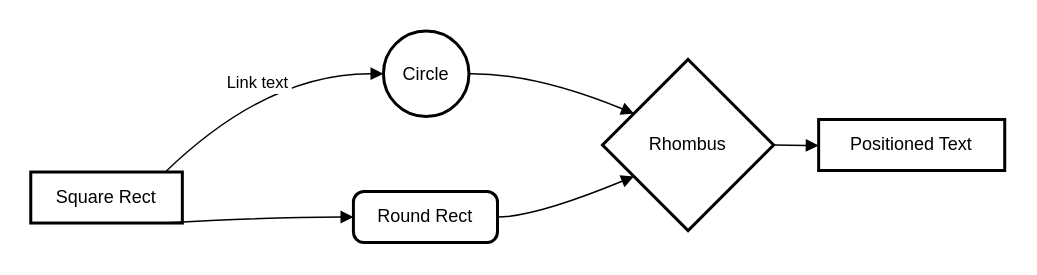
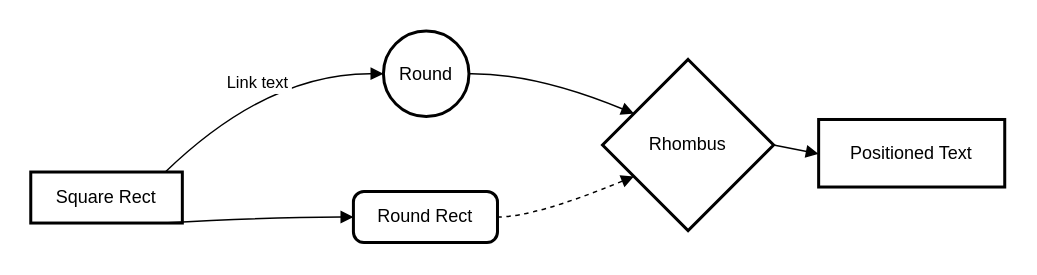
(426, 74) -> (426, 74)
(911, 145) -> (911, 153)
(560, 204) -> (560, 204)
